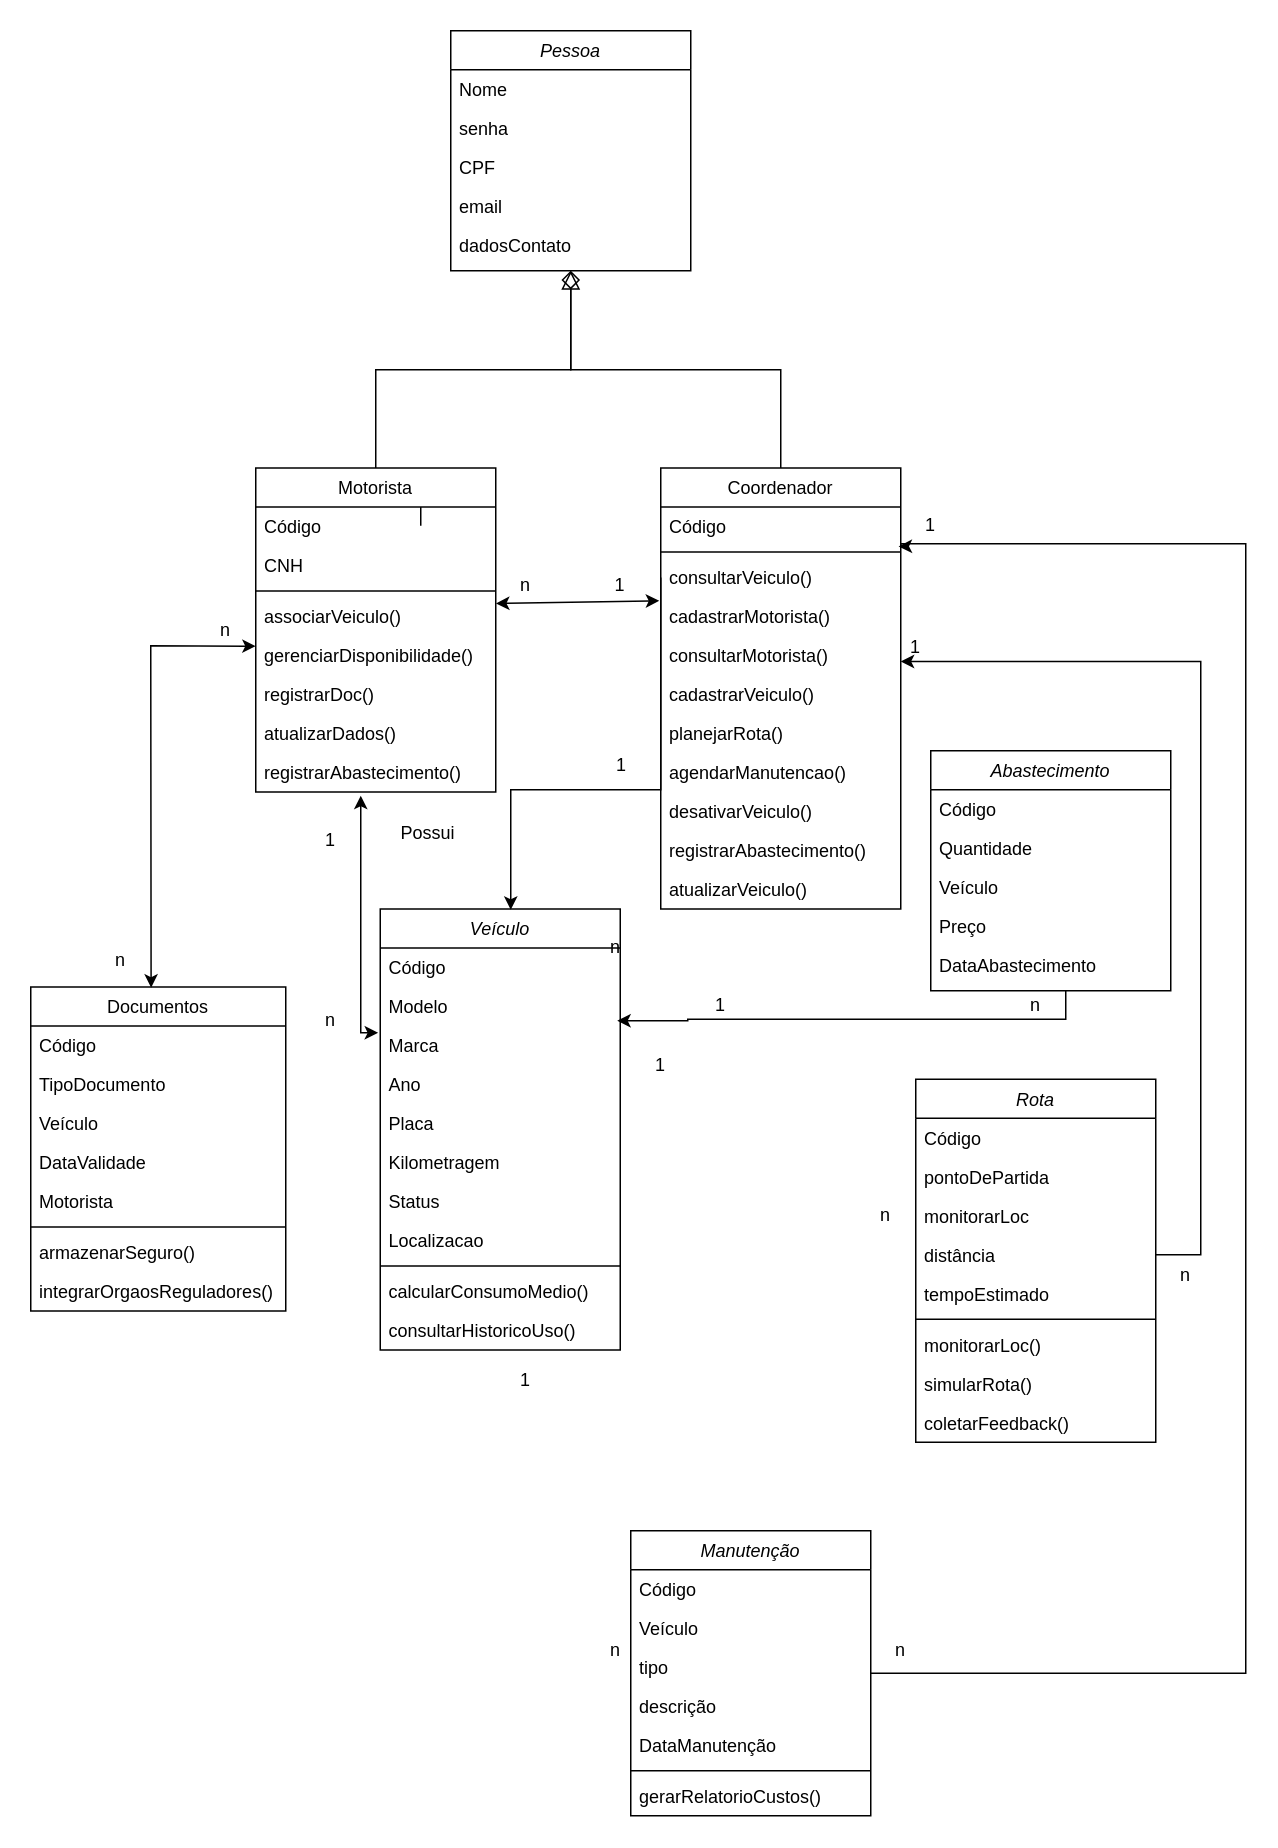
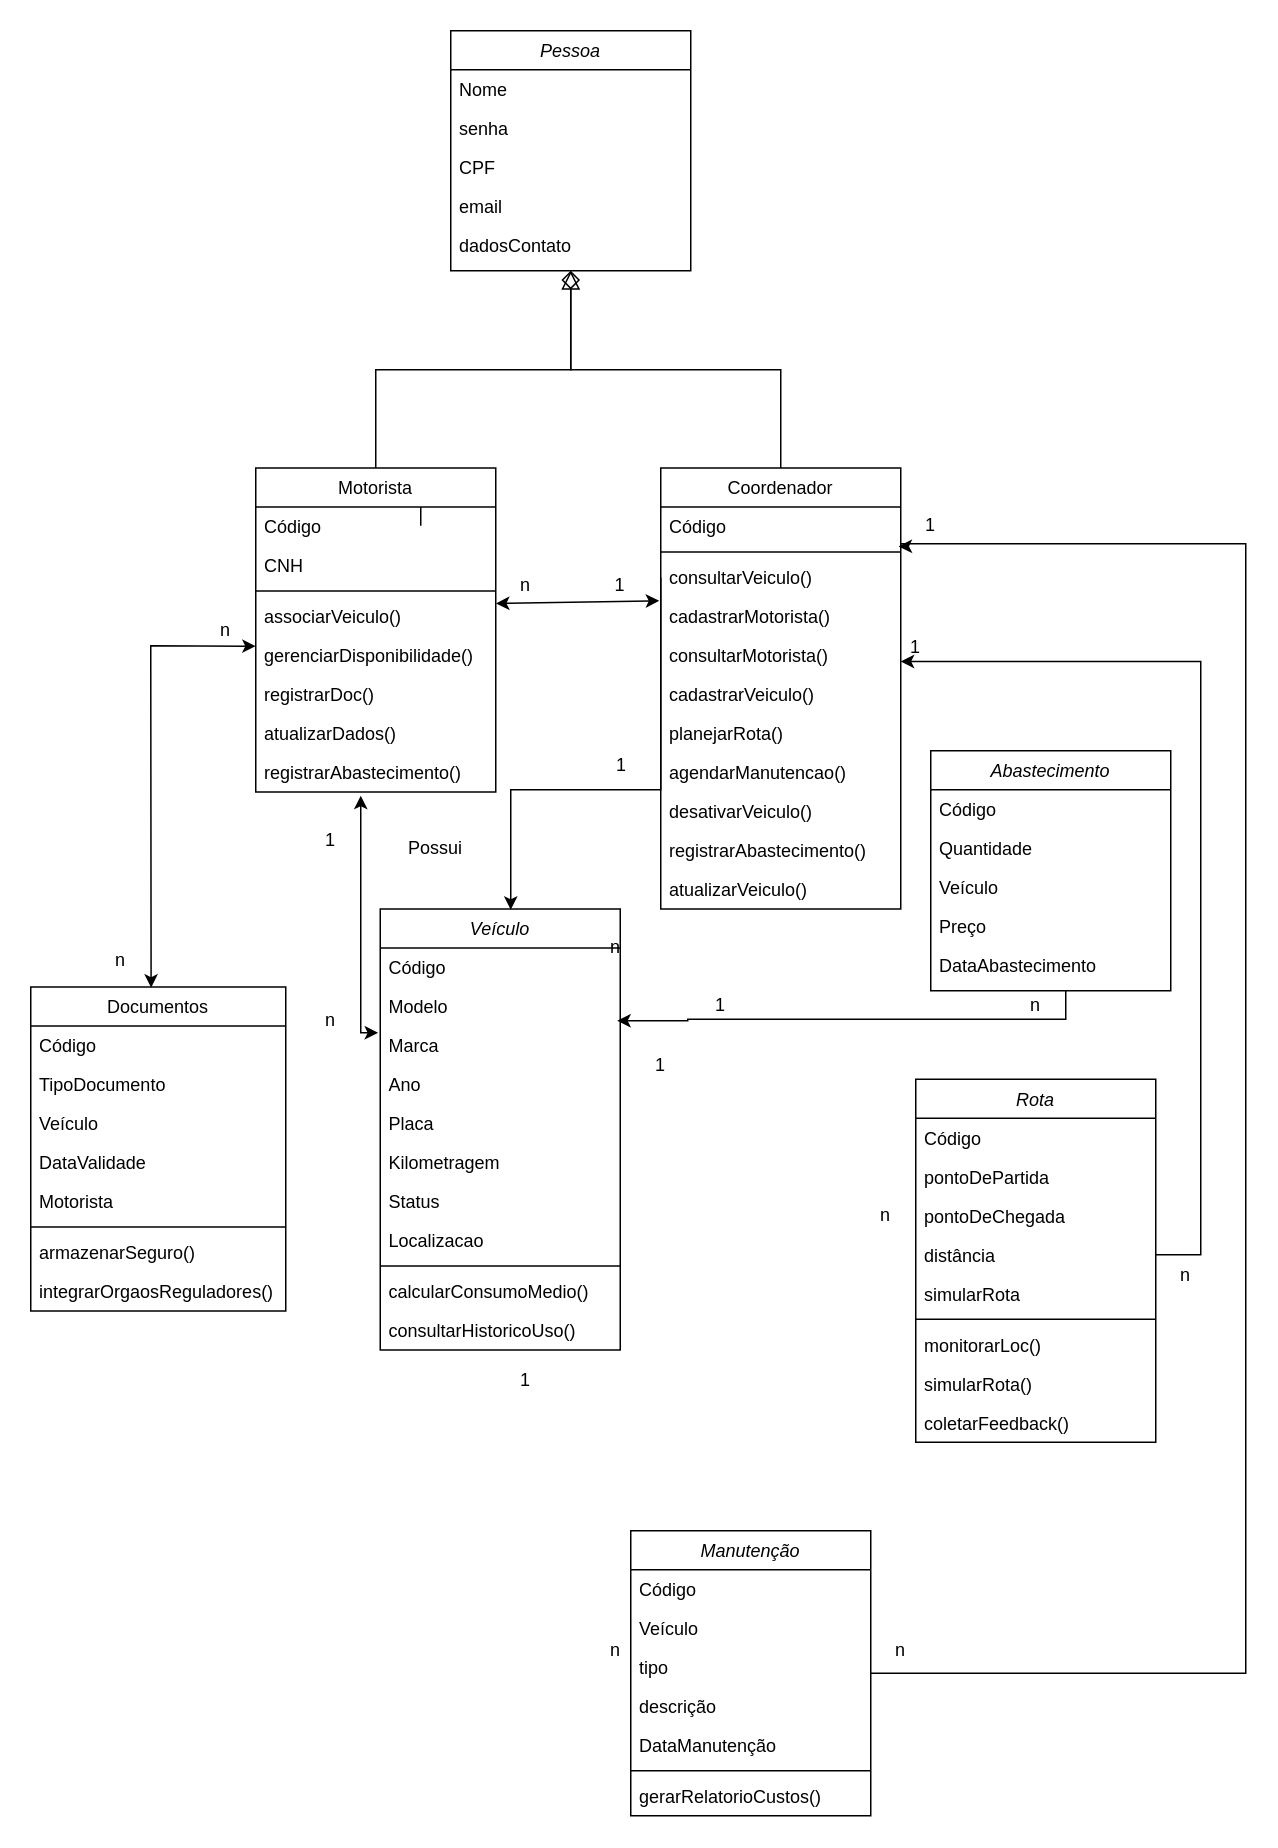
(428, 833) -> (436, 848)
(982, 1217) -> (995, 1217)
(987, 1295) -> (975, 1295)
